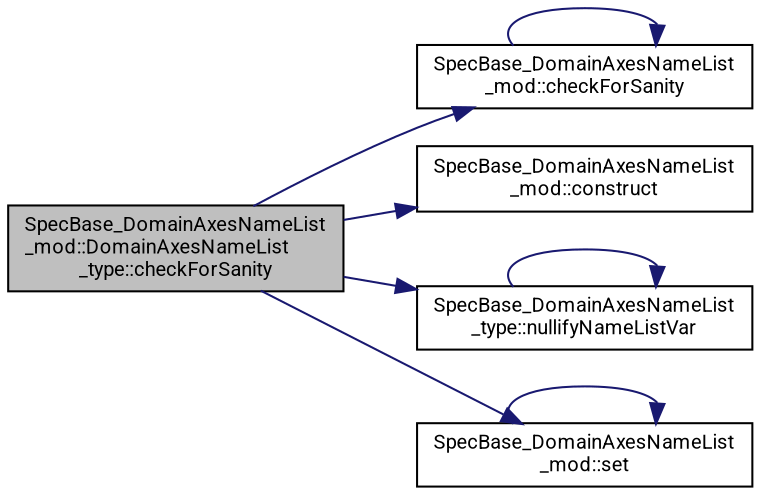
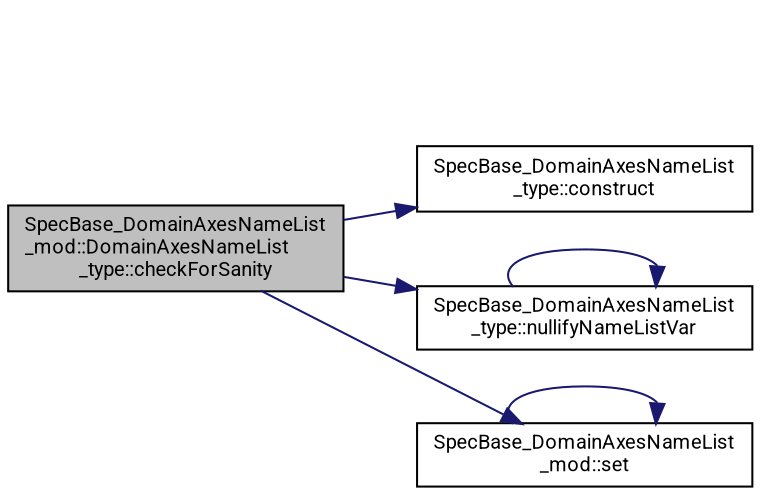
(585, 77) -> none
(585, 179) -> (585, 179)
